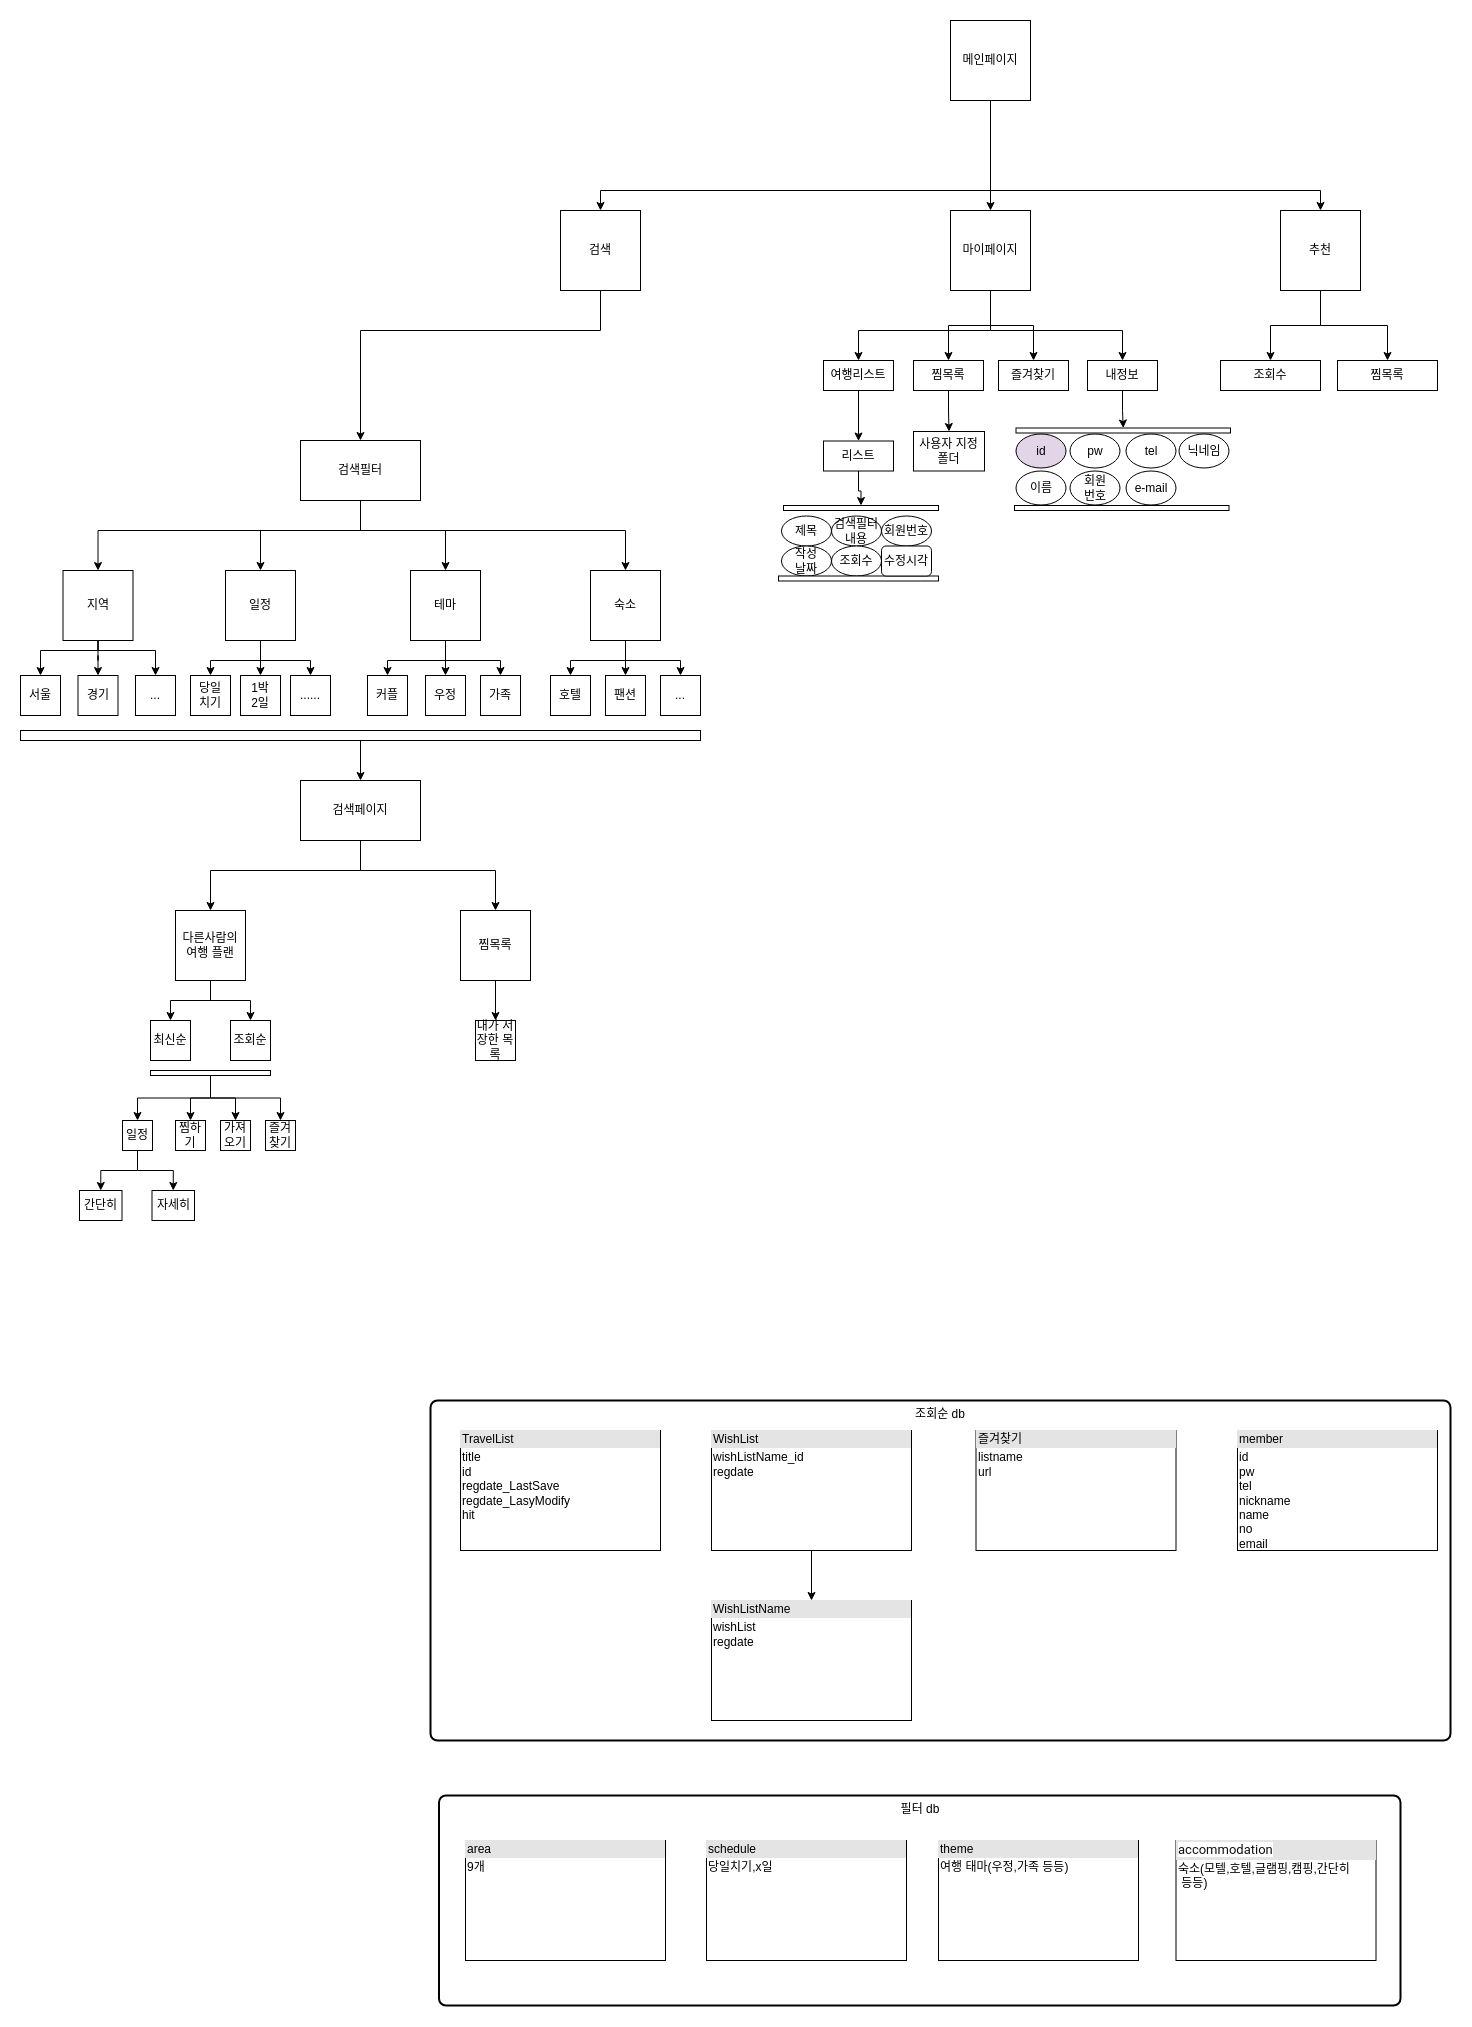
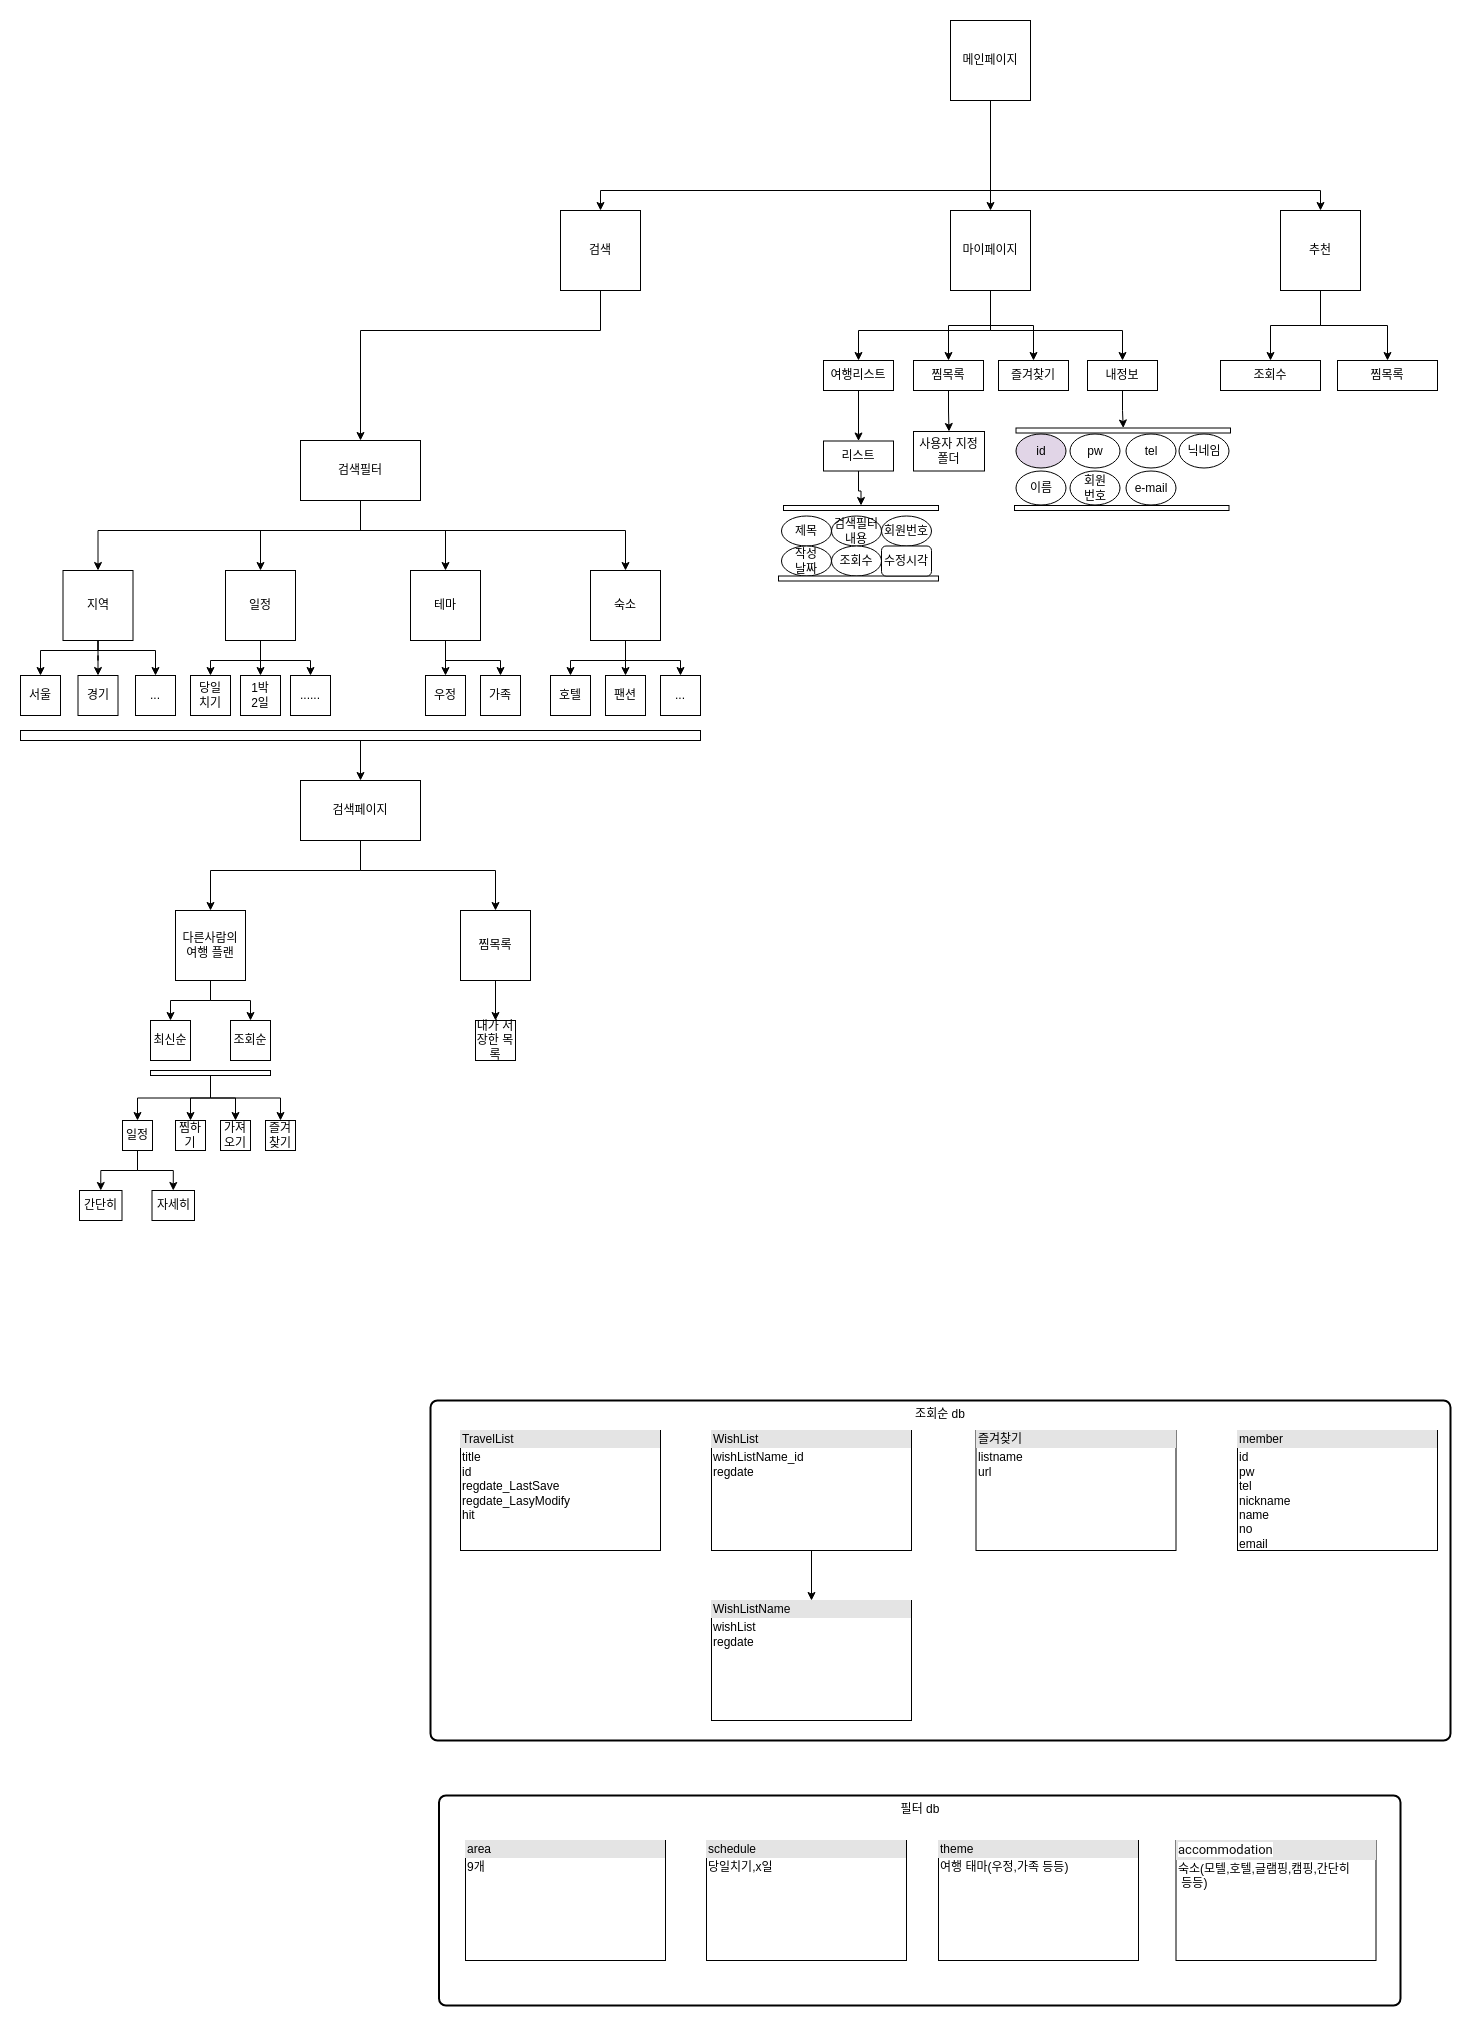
(412, 661) -> none
(388, 696) -> none
